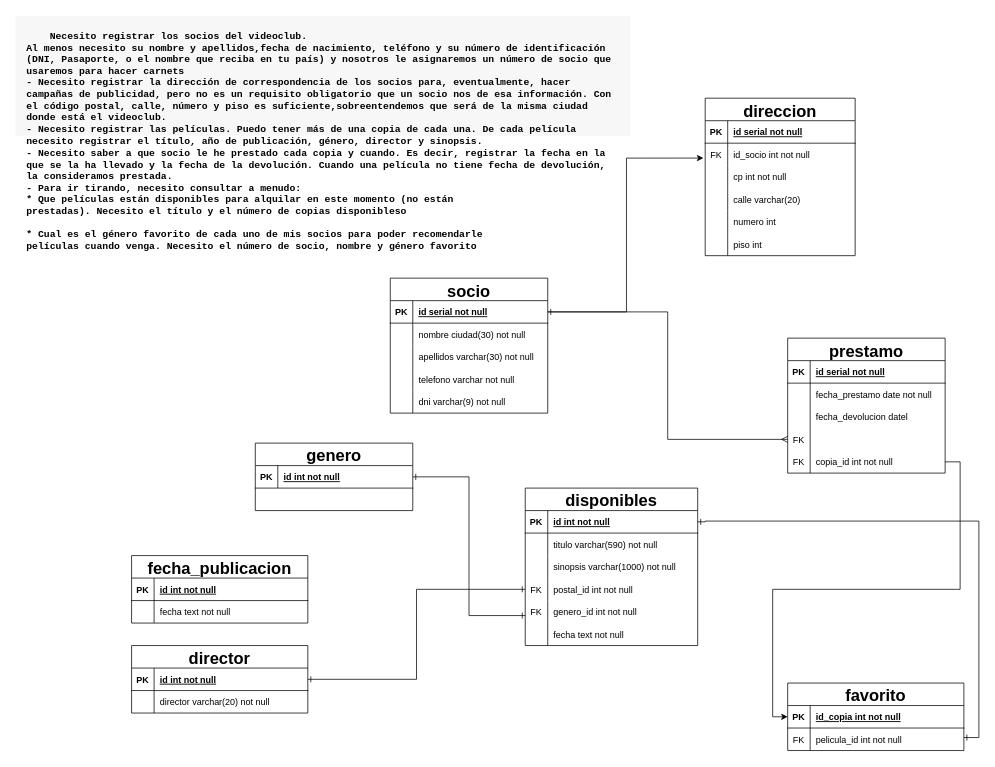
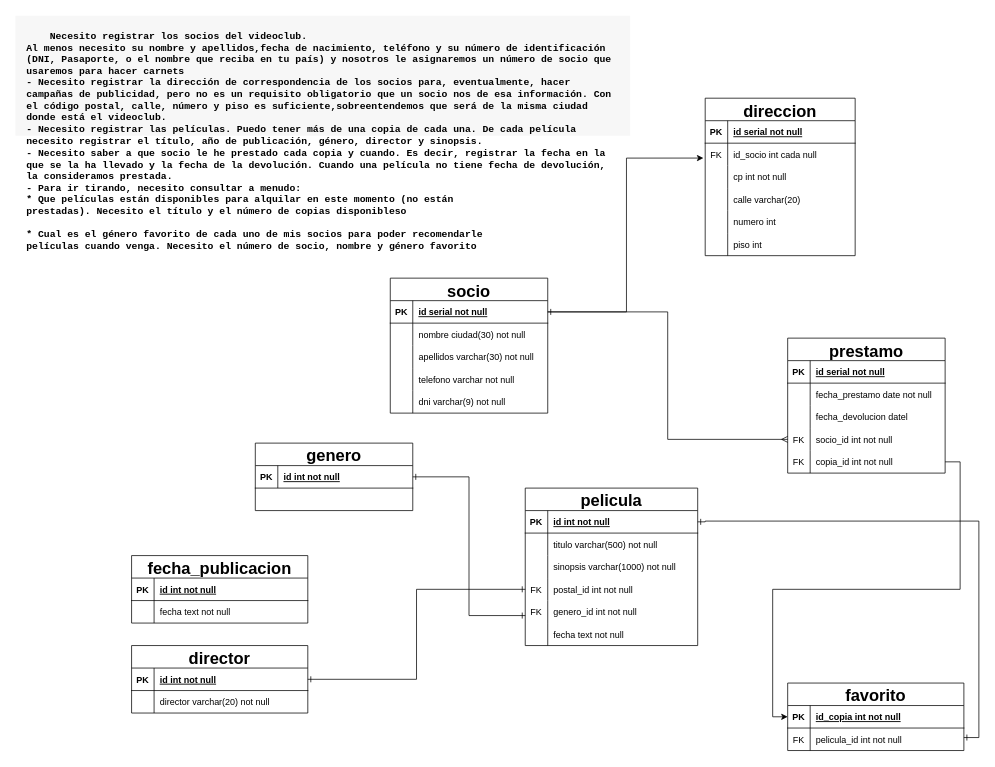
(777, 155) -> (780, 155)
none -> (878, 439)
(611, 501) -> (611, 501)
(616, 545) -> (616, 545)
